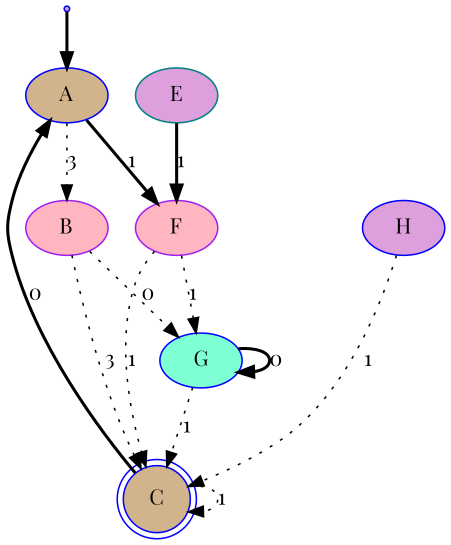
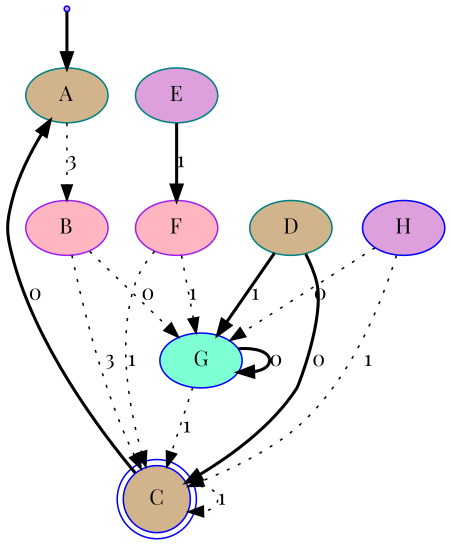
(67, 95) -> (67, 95)
(117, 156) -> none
none -> (291, 228)
none -> (306, 292)
